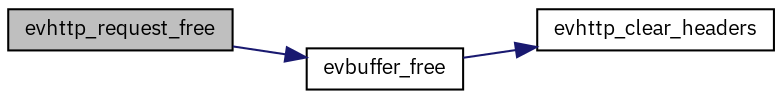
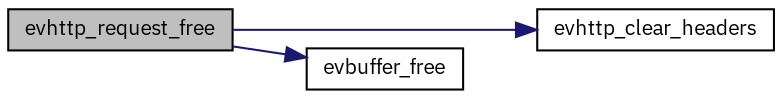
(490, 54) -> (375, 30)
